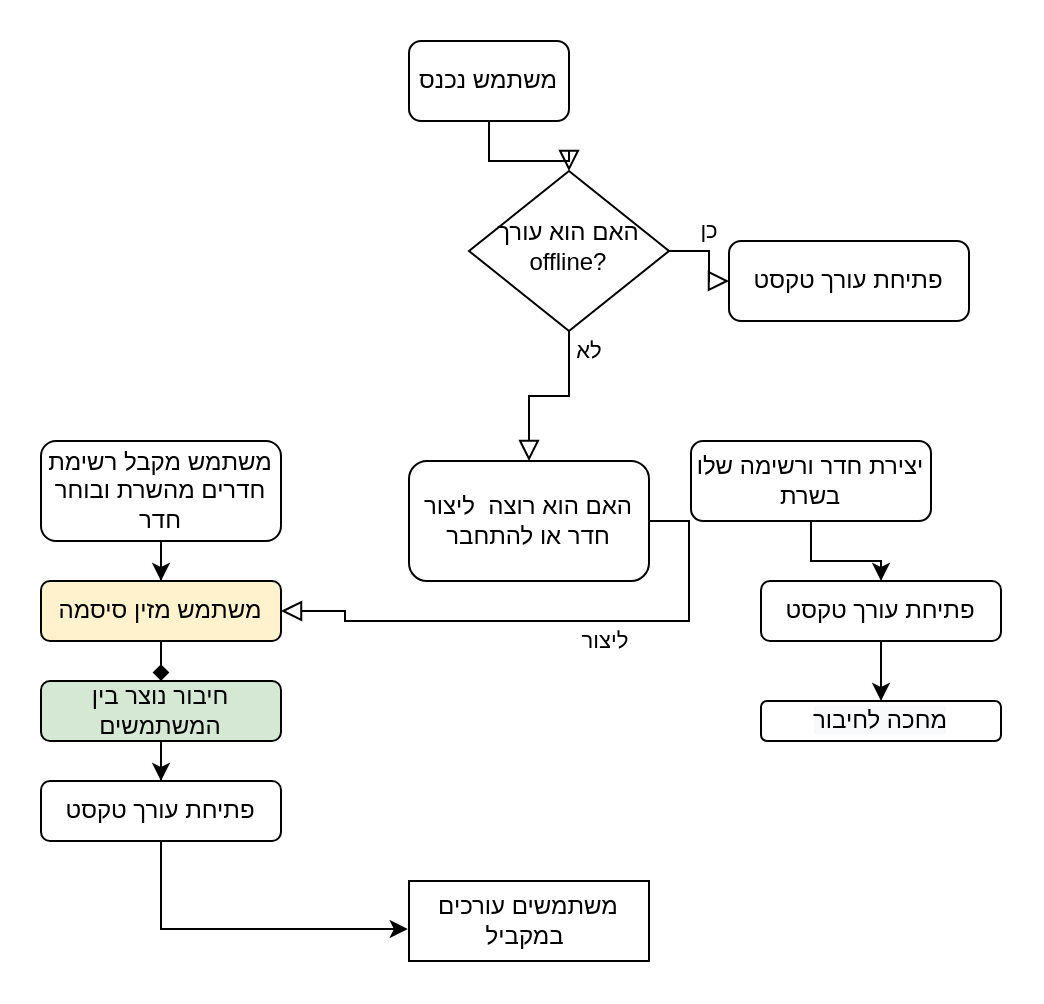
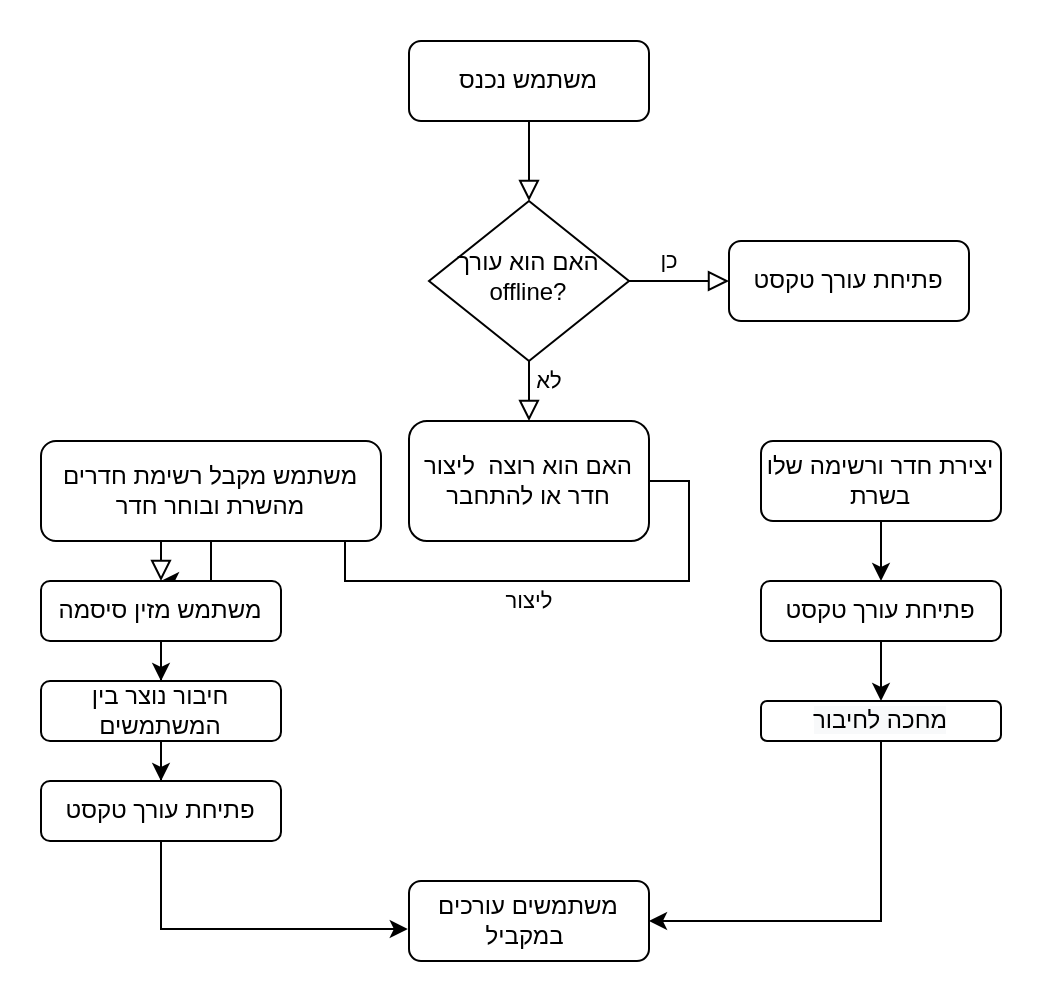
(489, 81) -> (529, 81)
(569, 251) -> (529, 281)
(811, 481) -> (881, 481)
(161, 491) -> (211, 491)
(529, 521) -> (529, 481)
(161, 611) -> (161, 611)
(161, 665) -> (161, 666)
(161, 711) -> (161, 711)
(529, 921) -> (529, 921)
none -> (862, 921)
